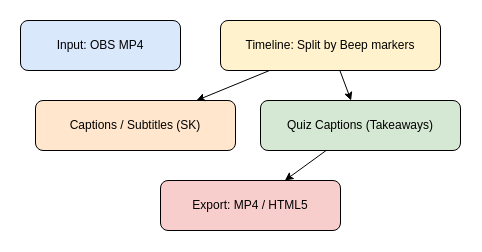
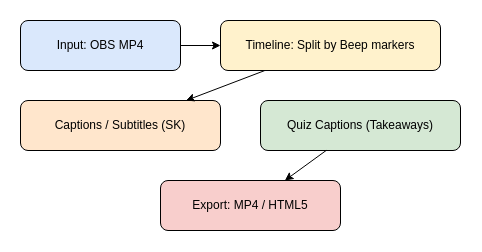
none -> (197, 46)
(344, 82) -> none
(136, 126) -> (121, 126)
